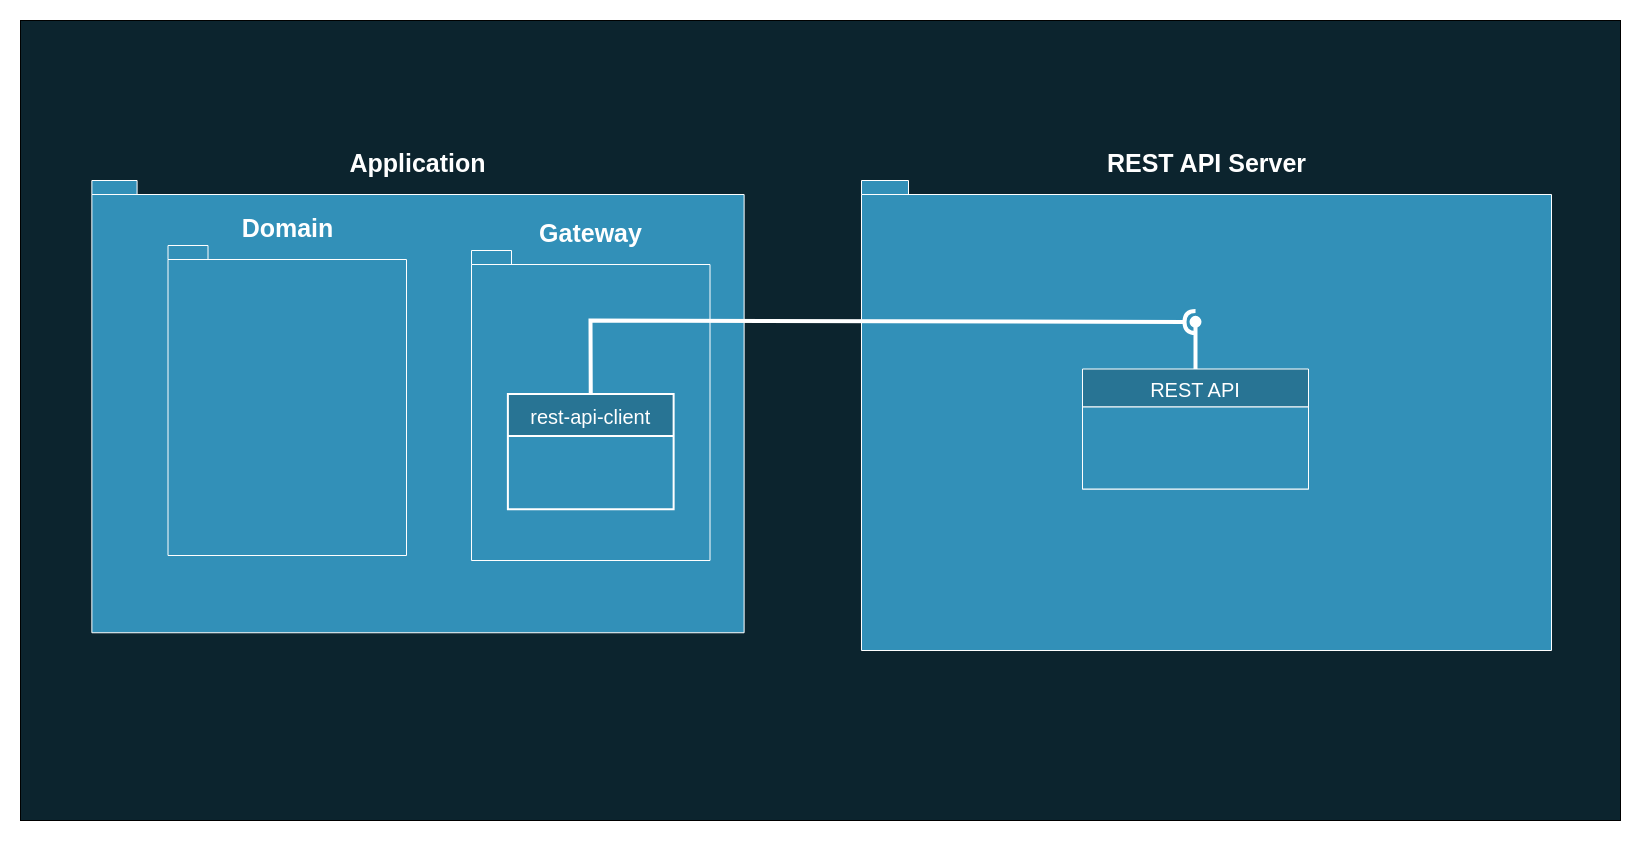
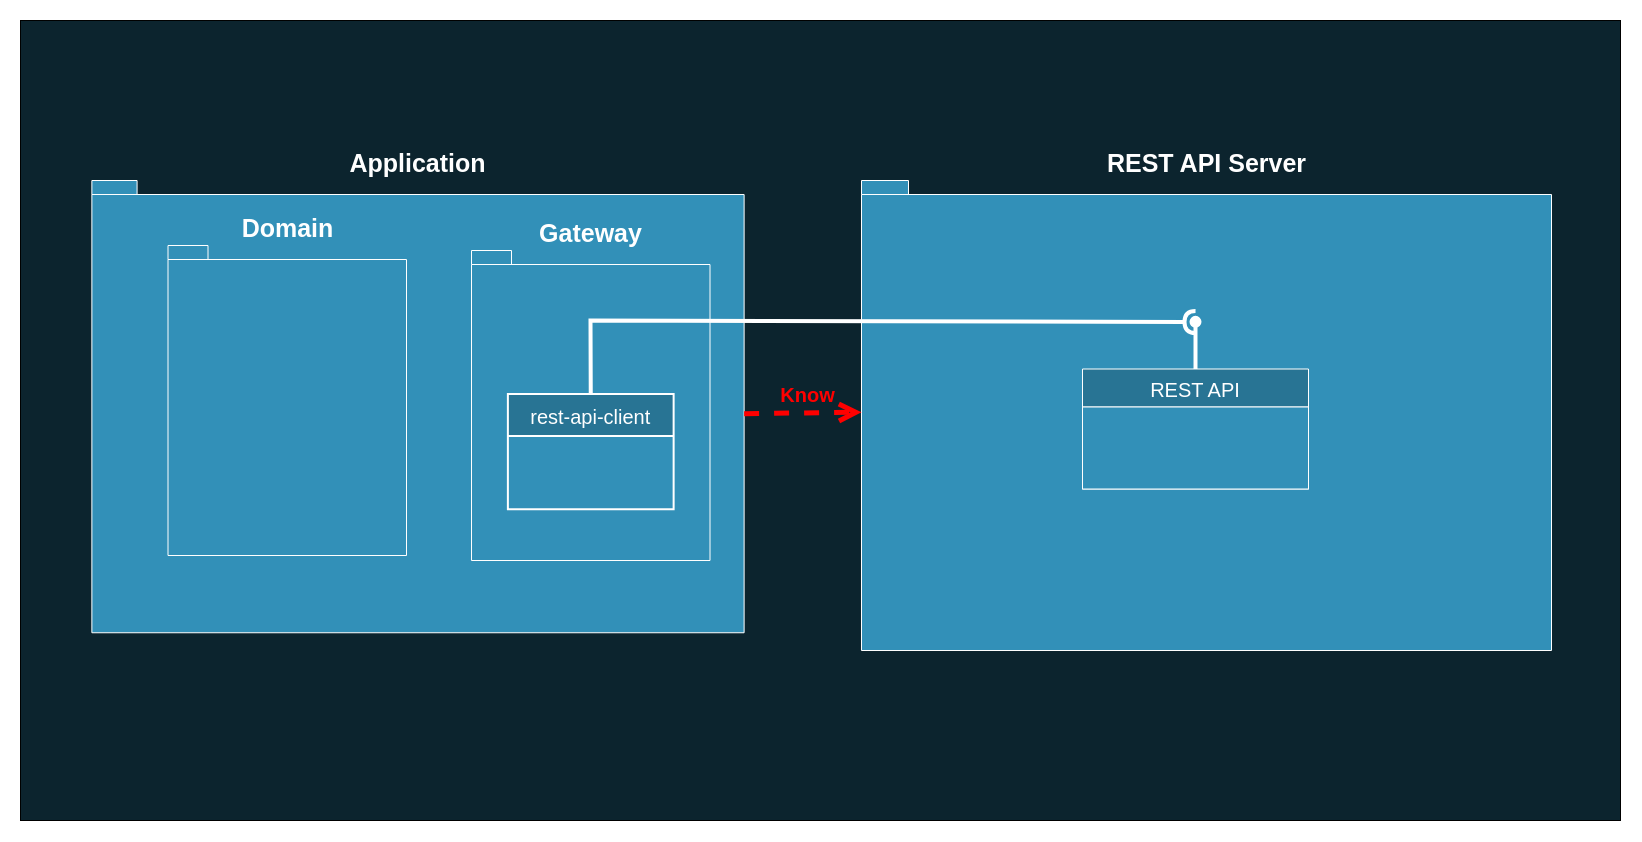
none -> (781, 413)
